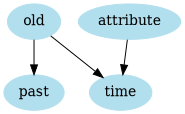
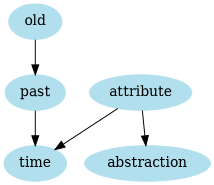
(73, 54) -> (35, 123)
none -> (148, 163)
